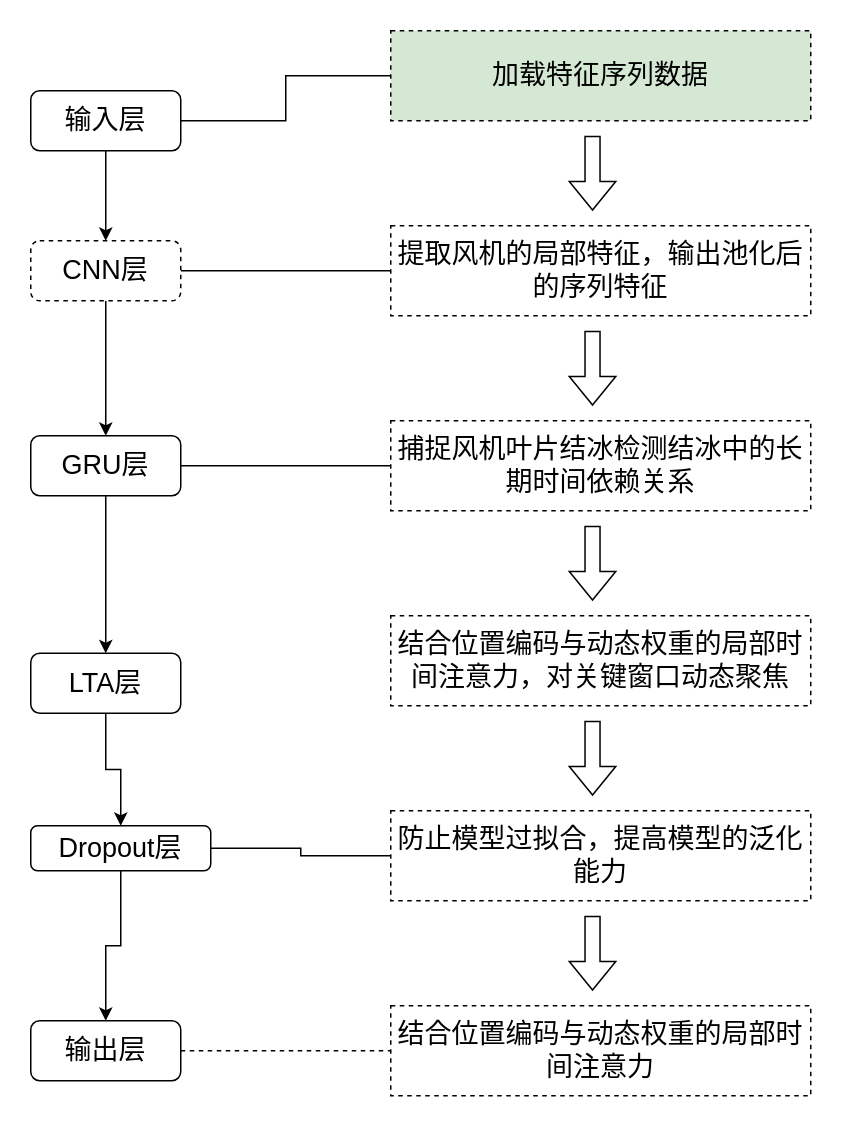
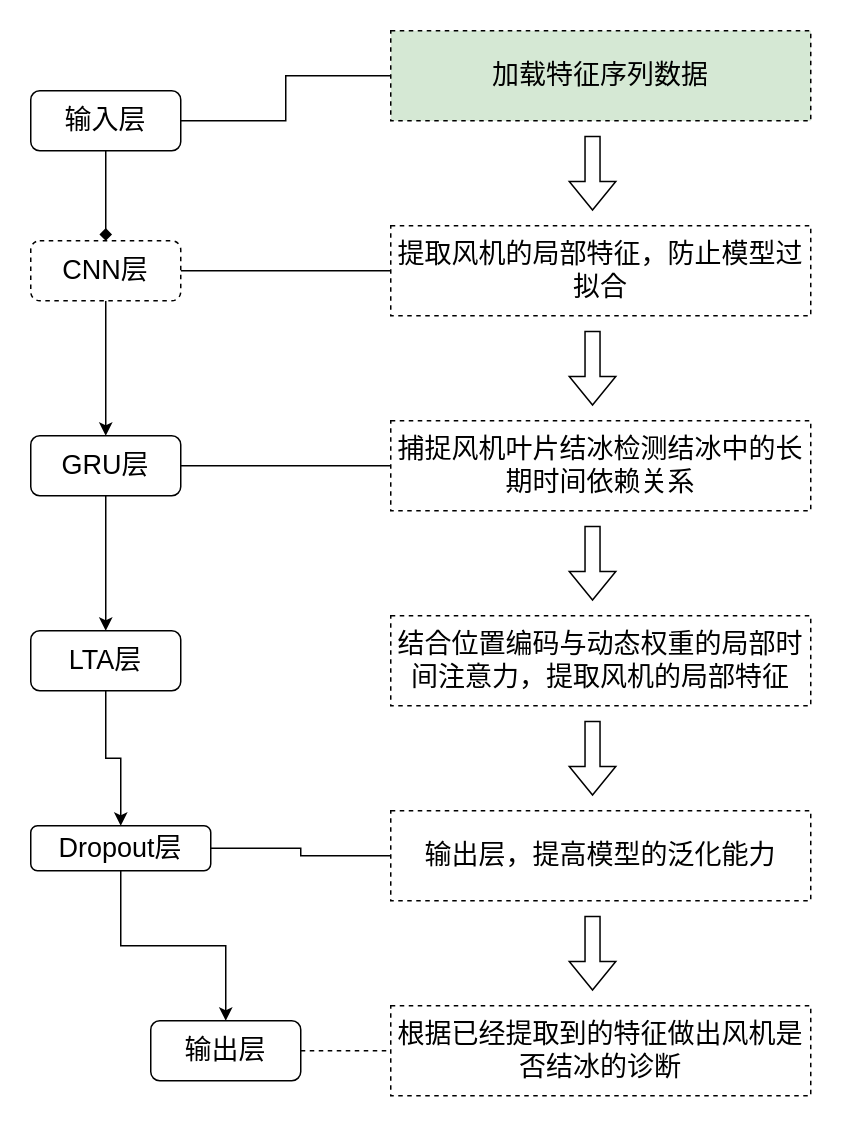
(106, 229) -> (106, 228)
(601, 271) -> (601, 271)
(601, 661) -> (601, 661)
(106, 683) -> (106, 661)
(601, 856) -> (601, 856)
(106, 1051) -> (226, 1051)
(601, 1051) -> (601, 1051)
